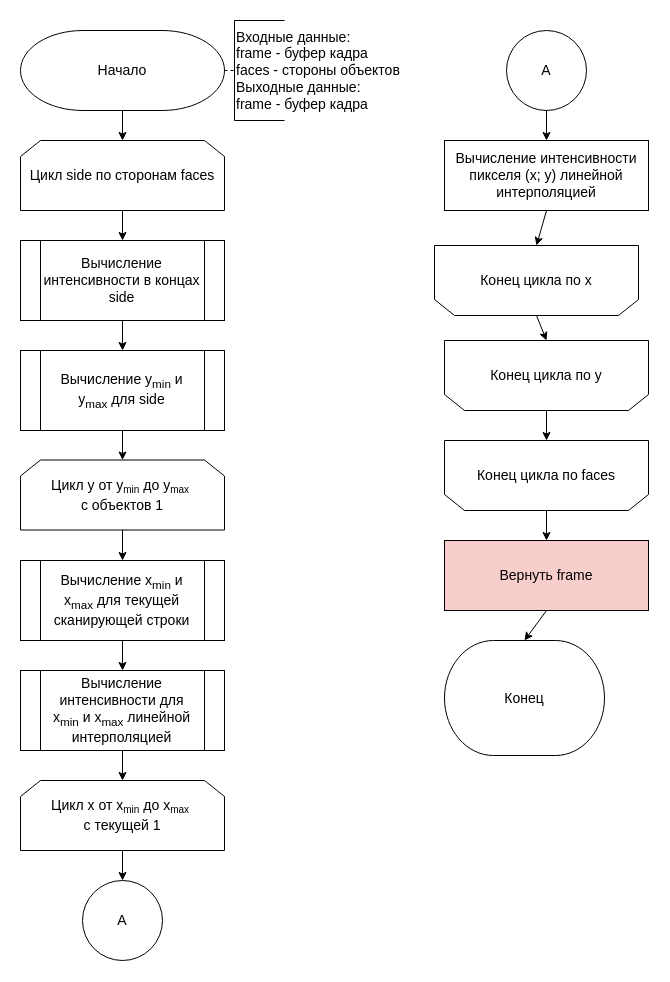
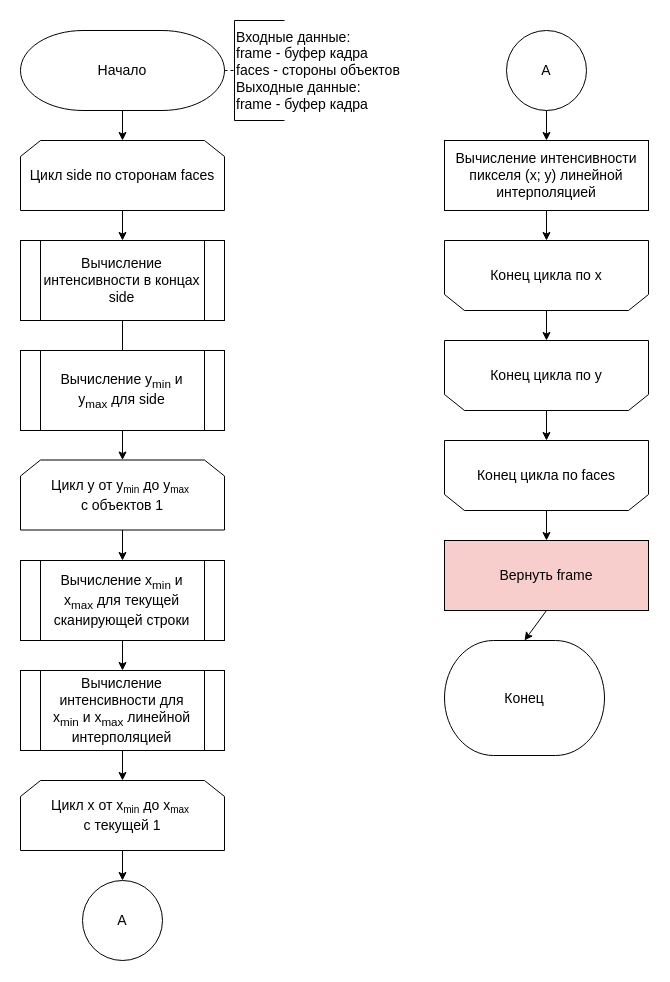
(537, 281) -> (547, 276)
(123, 342) -> (123, 345)
